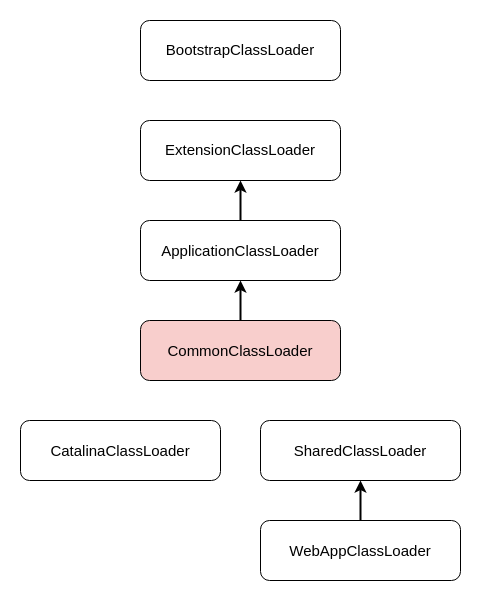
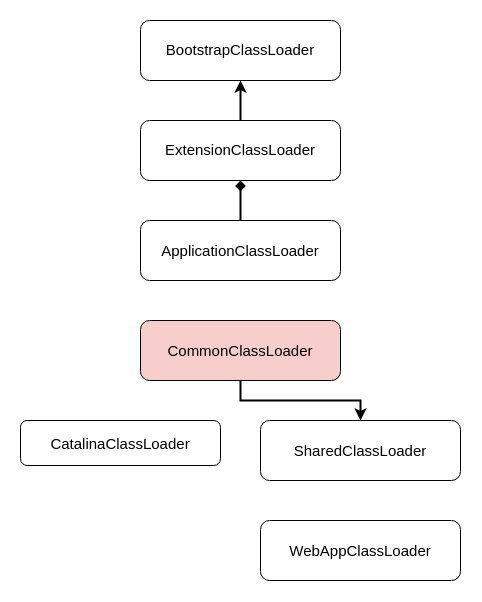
none -> (241, 105)
(241, 191) -> (241, 191)
(241, 305) -> (296, 401)
(121, 451) -> (121, 443)
(361, 505) -> none
